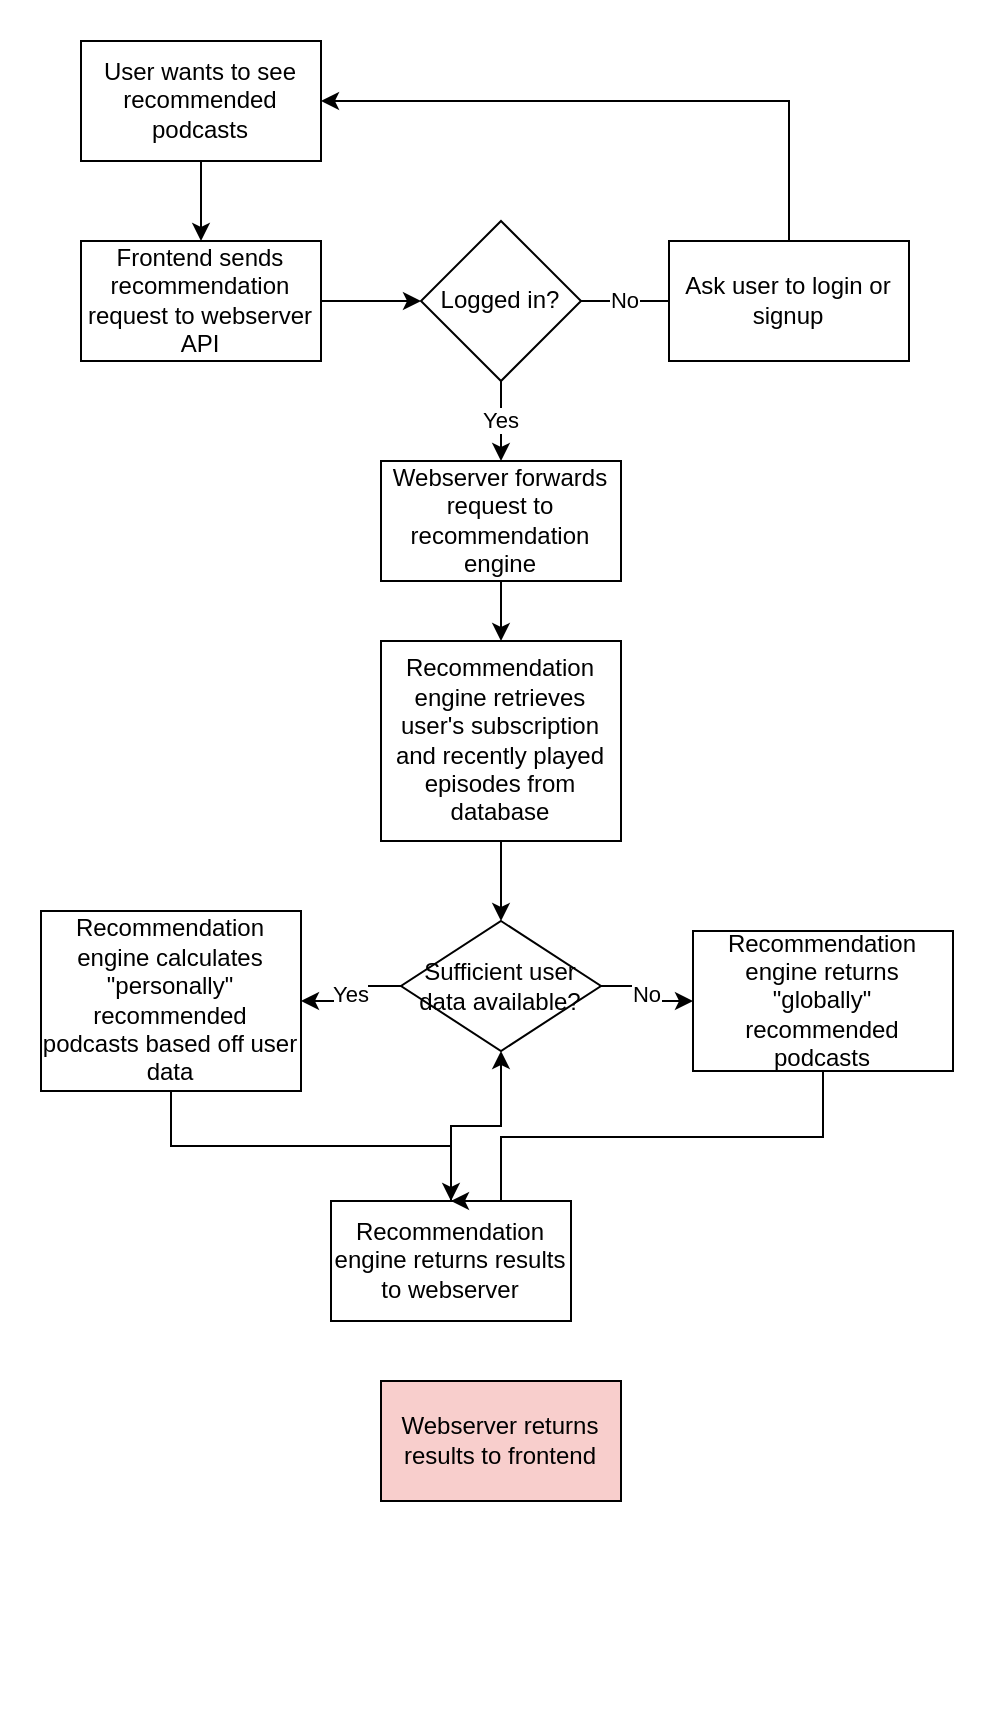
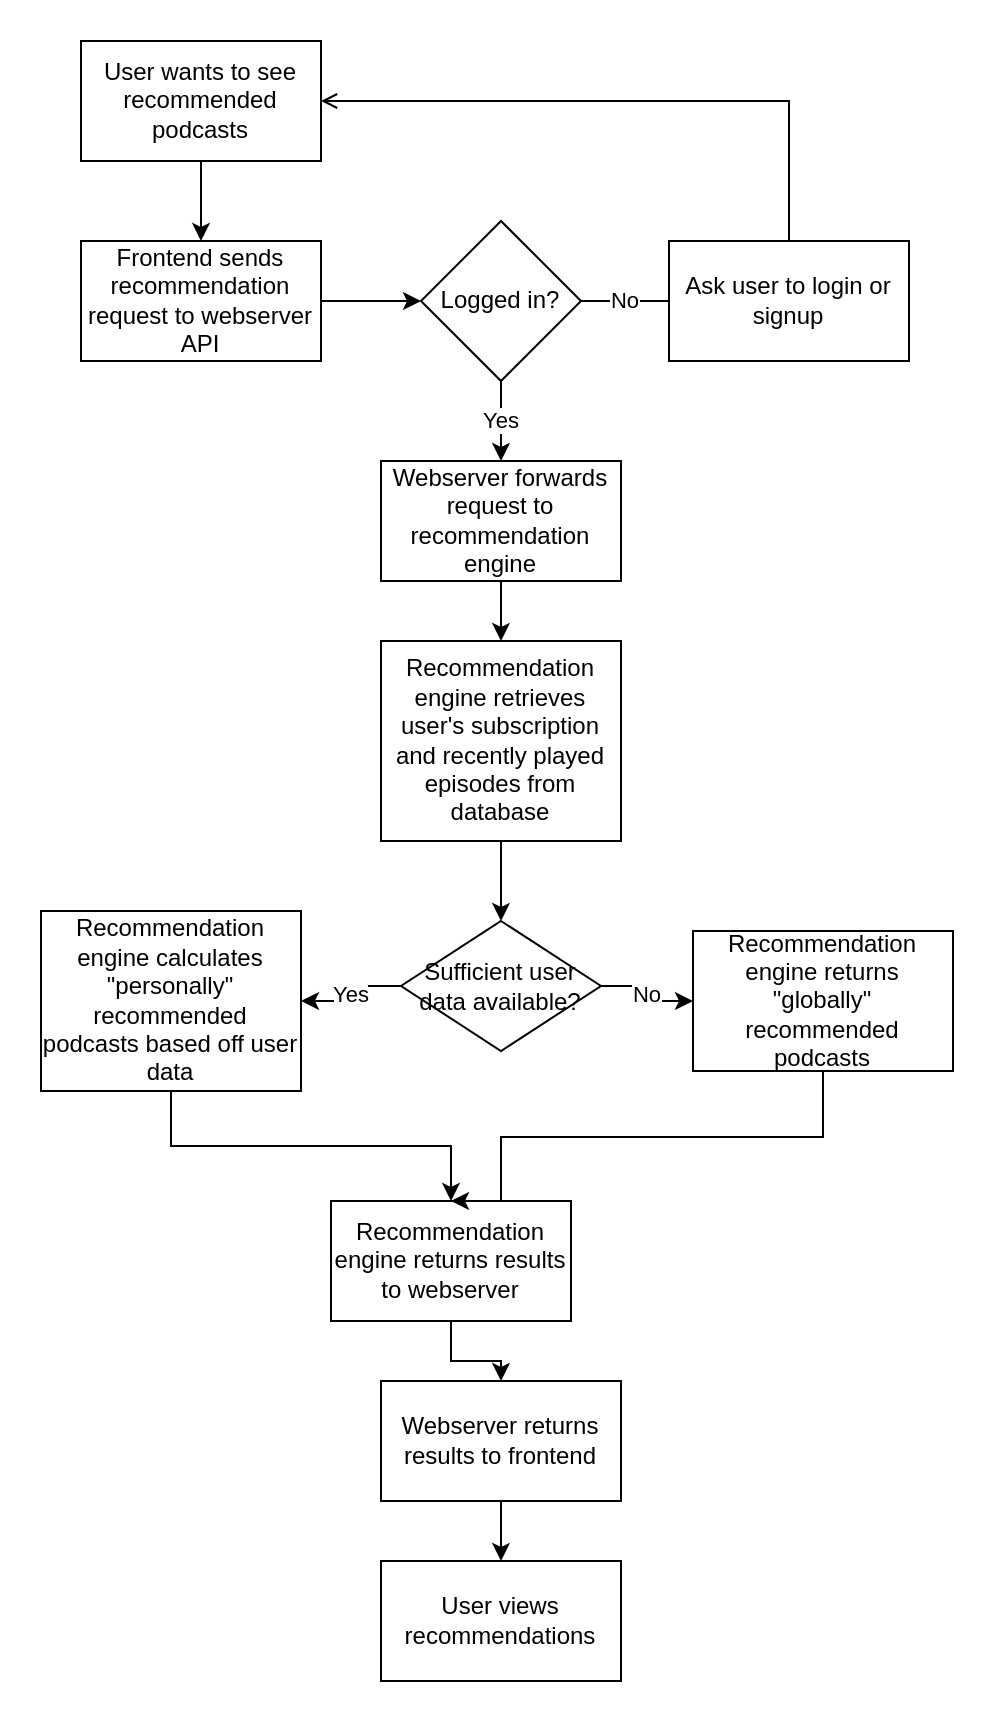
(336, 101) -> (332, 101)
(498, 1126) -> (459, 1361)
(501, 1441) -> (501, 1441)
none -> (501, 1538)
none -> (501, 1621)
